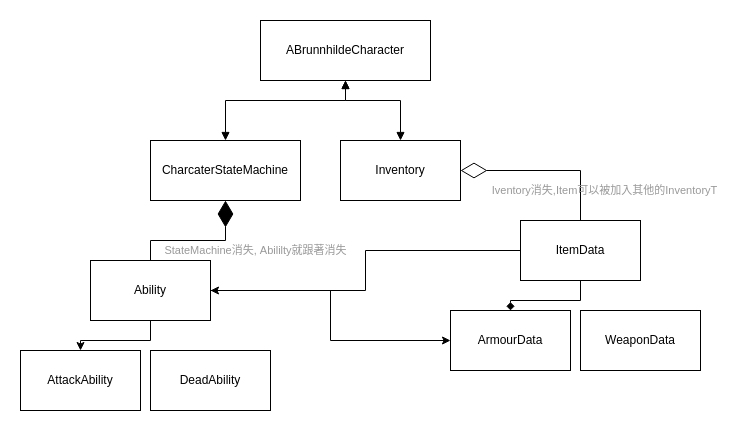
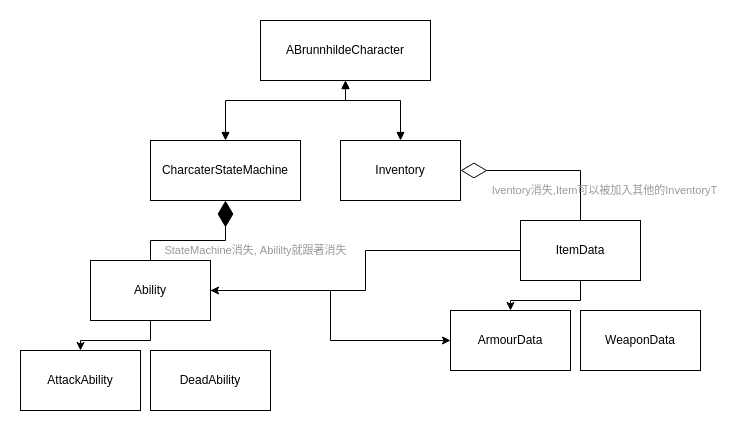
(512, 301) -> (512, 301)
